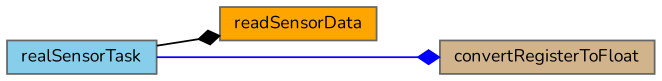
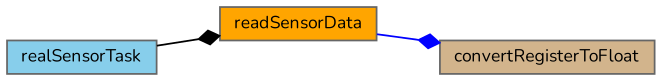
(287, 57) -> (398, 37)
